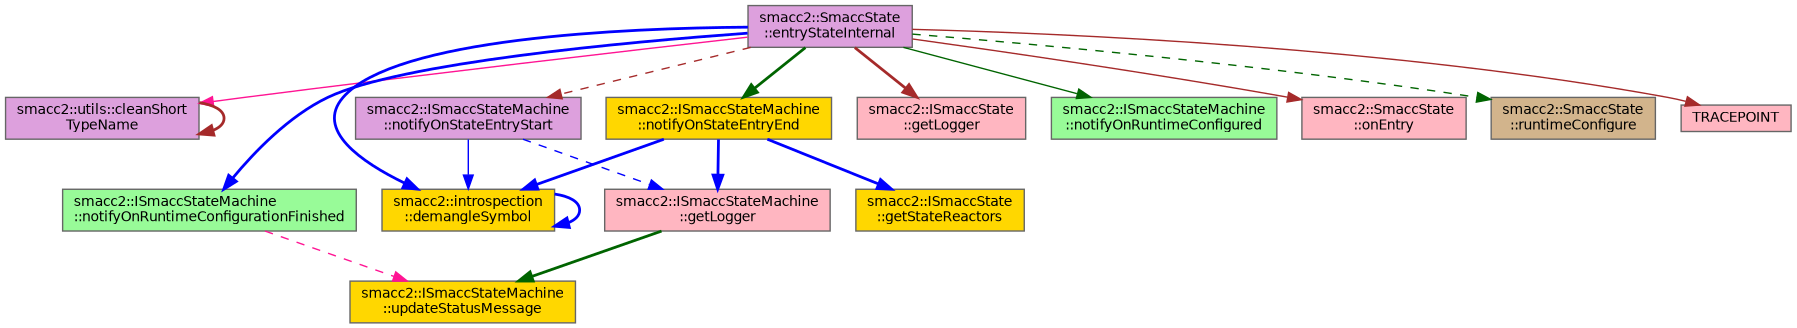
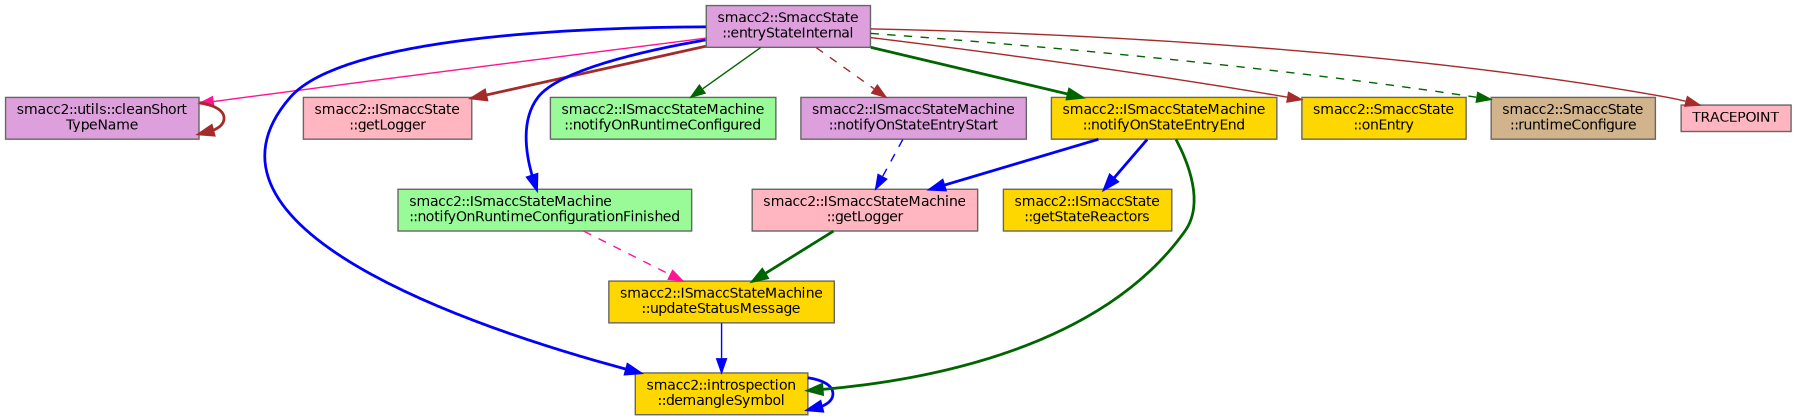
(1384, 118) -> (1384, 118)
(468, 157) -> (722, 341)
(606, 160) -> (1066, 328)
